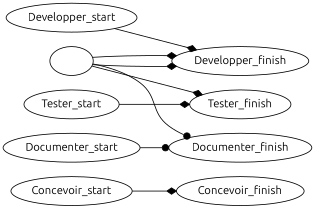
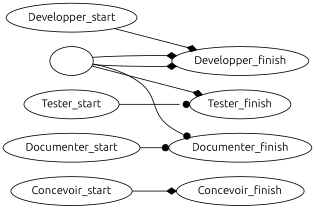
(148, 104) -> (148, 104)
